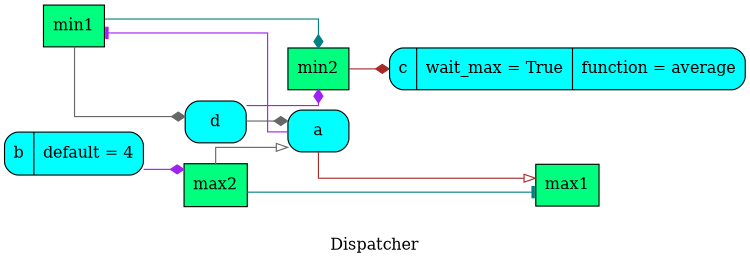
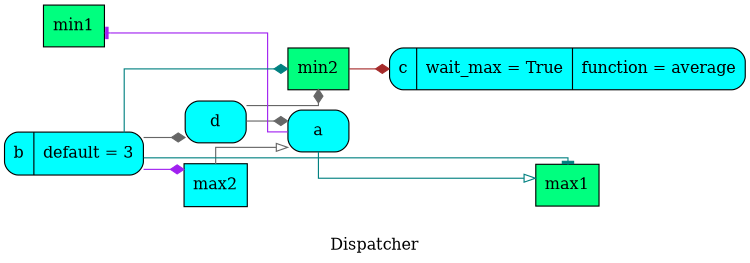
(220, 19) -> (167, 69)
(284, 106) -> (284, 106)
(88, 117) -> (158, 137)
(89, 153) -> (89, 153)
(408, 178) -> (408, 178)
(216, 185) -> (216, 185)
(389, 192) -> (356, 158)
